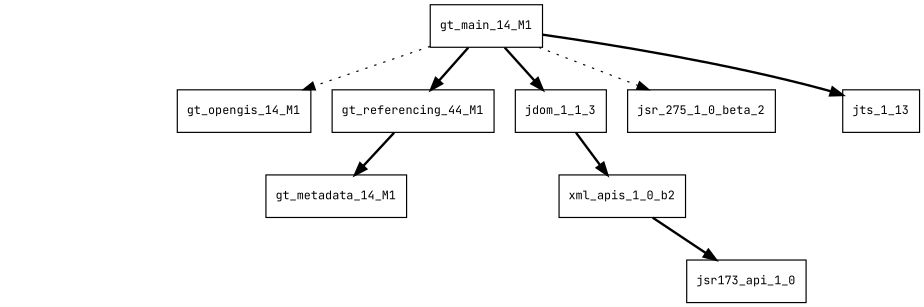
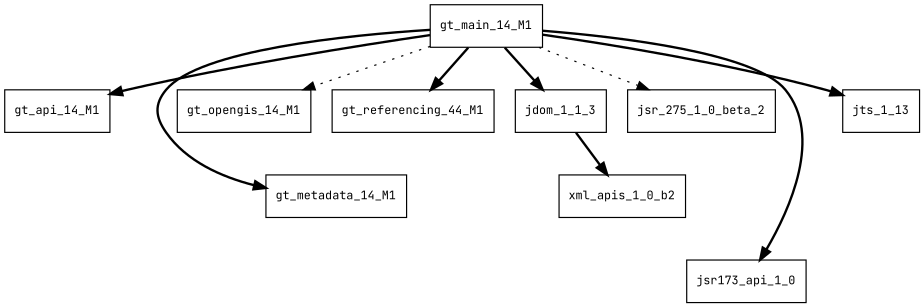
none -> (57, 111)
(379, 149) -> (220, 61)
(679, 235) -> (721, 58)
